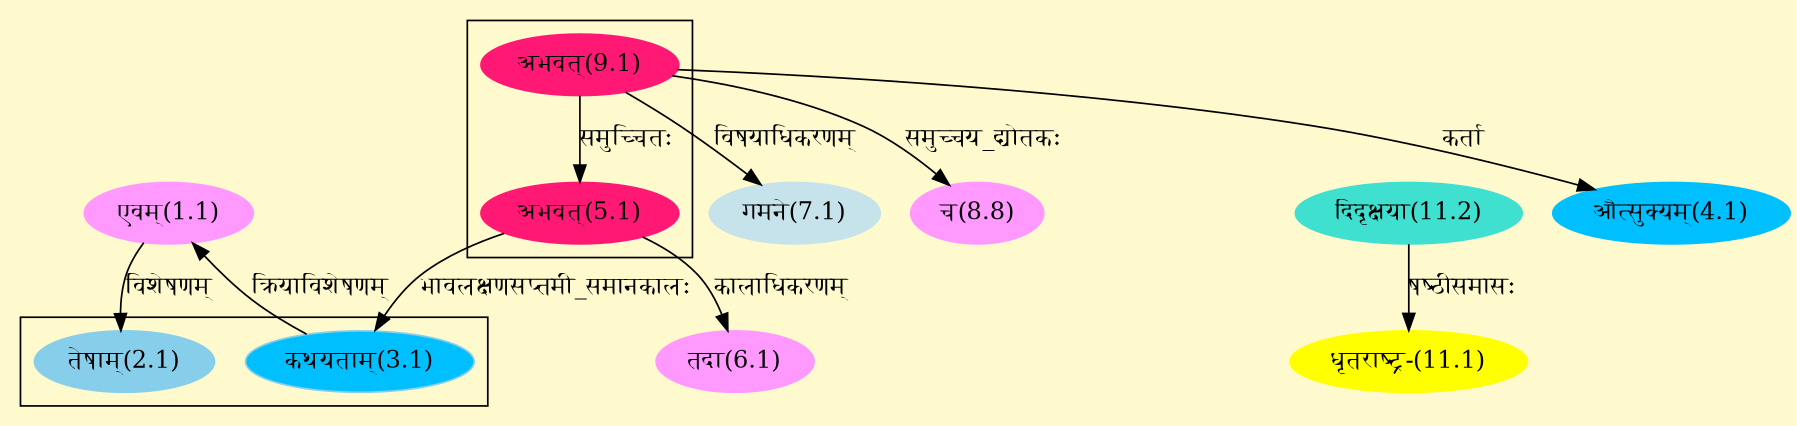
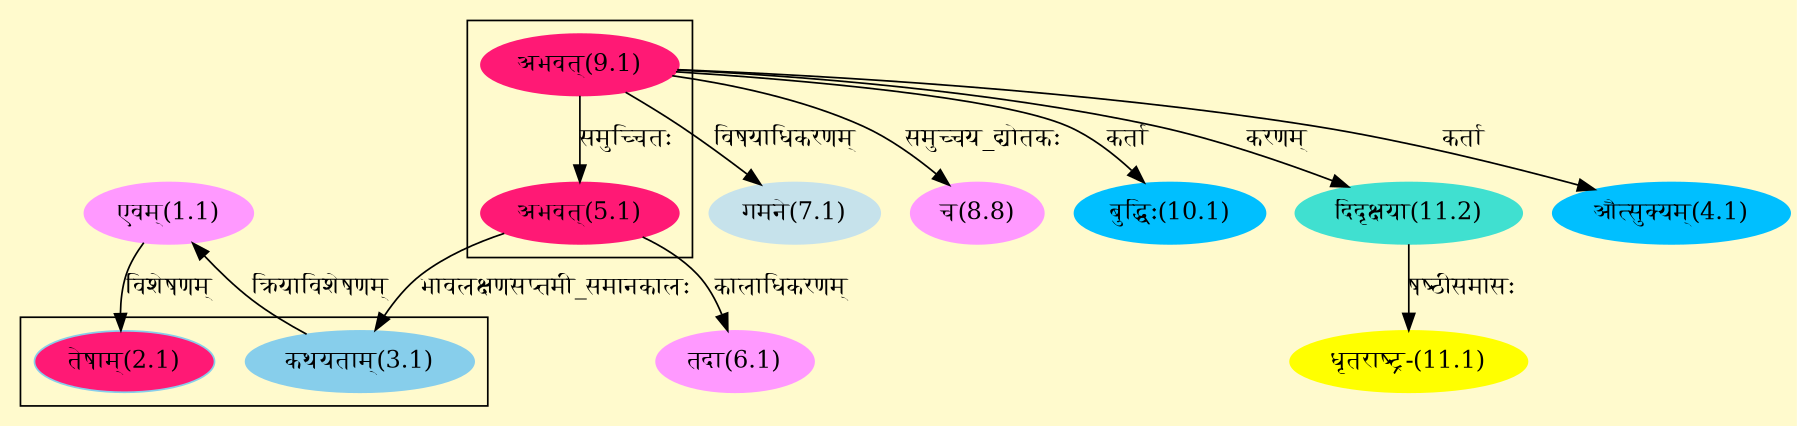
none -> (1026, 103)
none -> (1170, 213)
(125, 362) -> (125, 362)
(360, 362) -> (360, 362)
